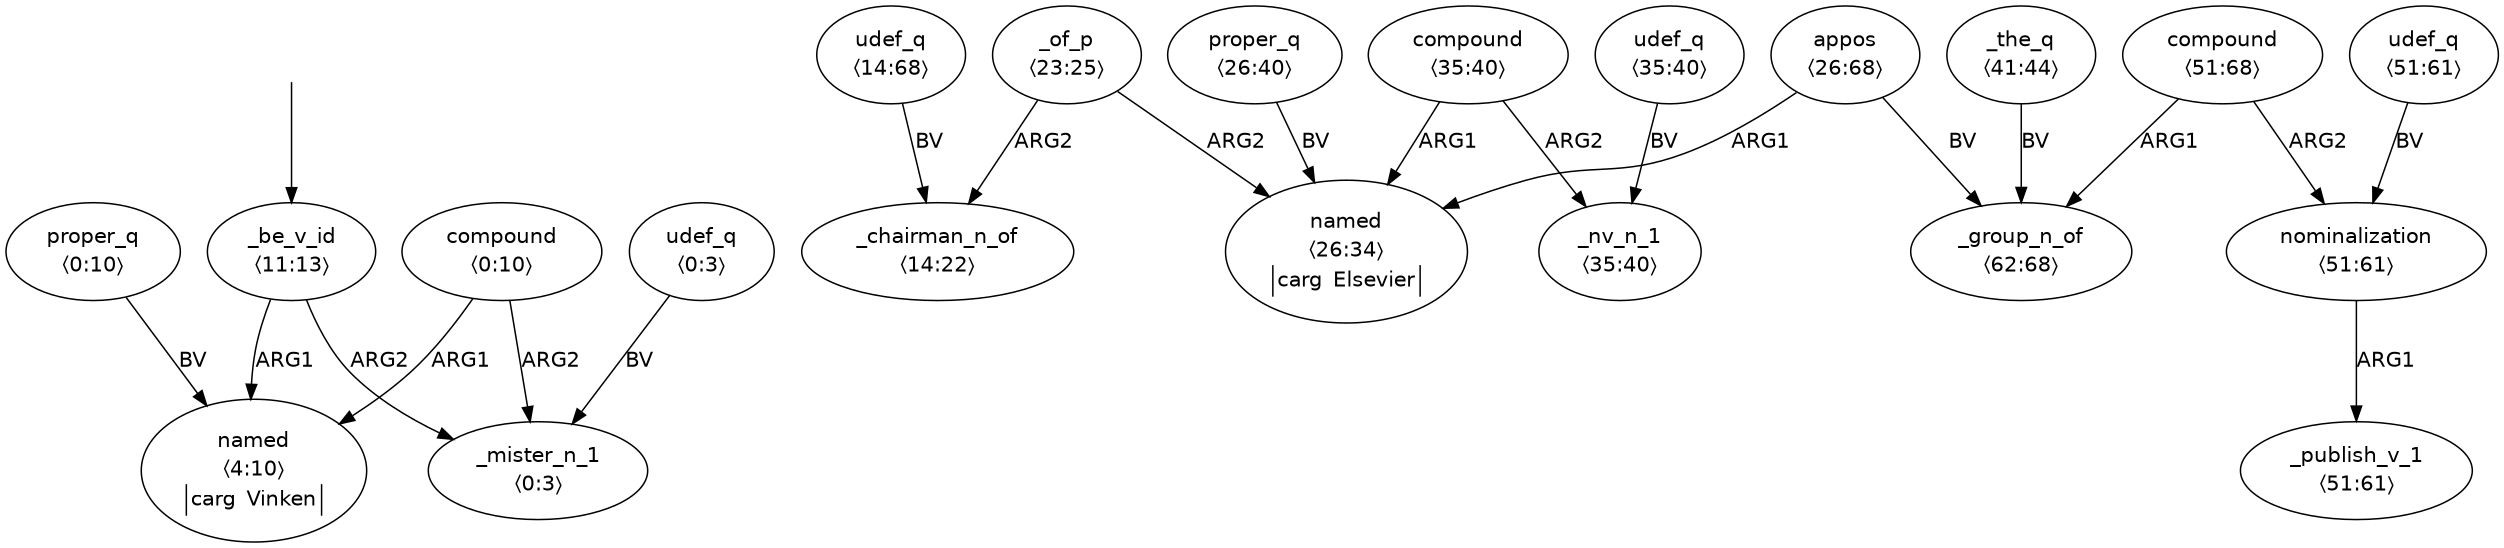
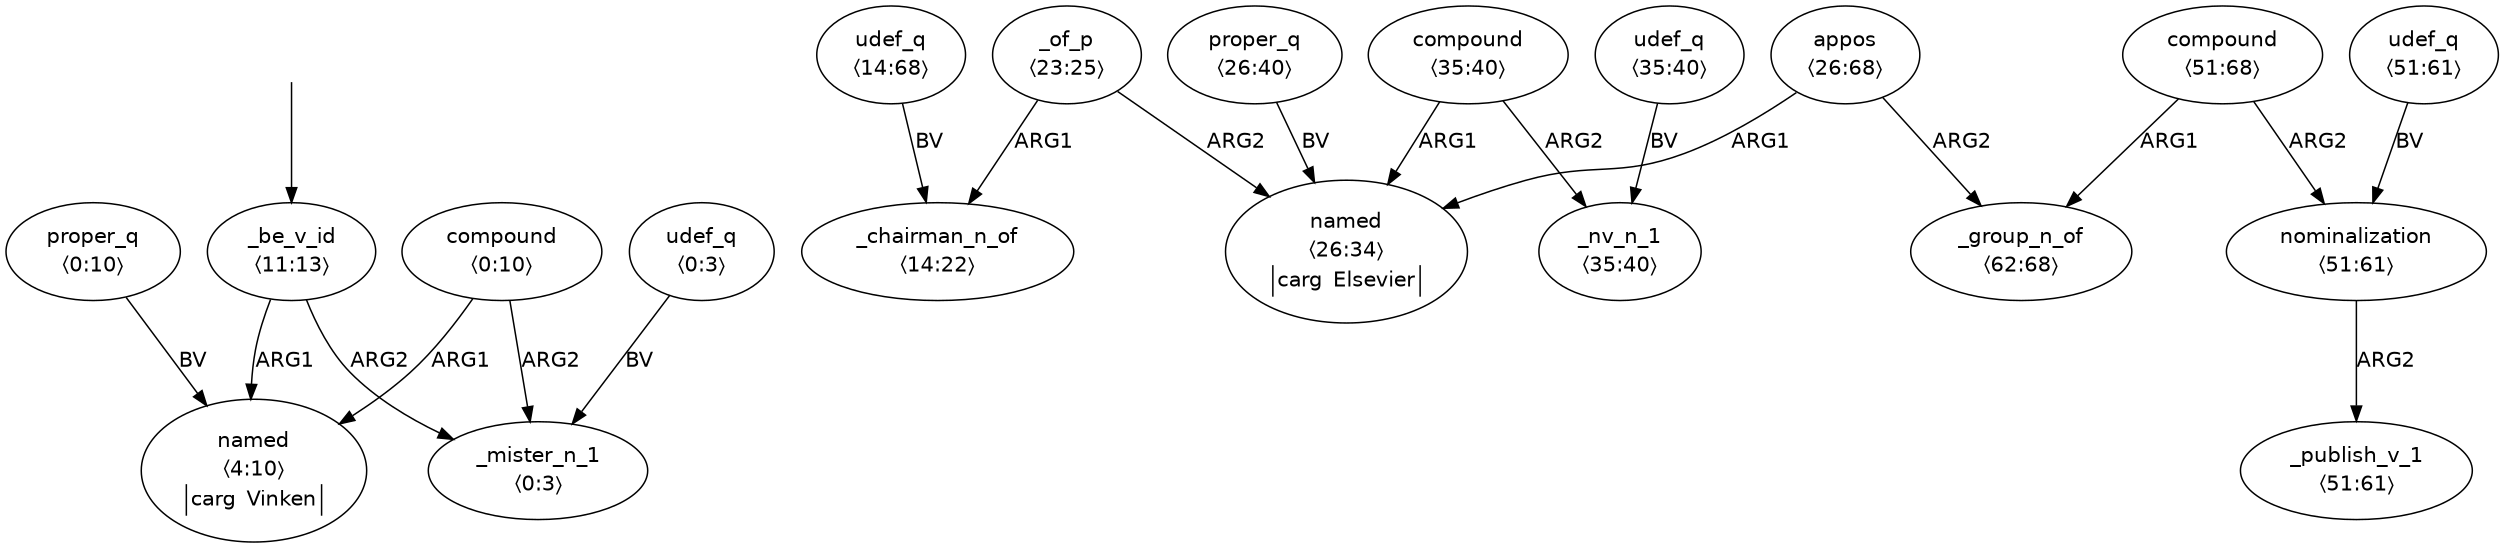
(2021, 55) -> none
(1044, 142) -> (1044, 142)
(1963, 142) -> (1963, 142)
(2386, 361) -> (2386, 361)
